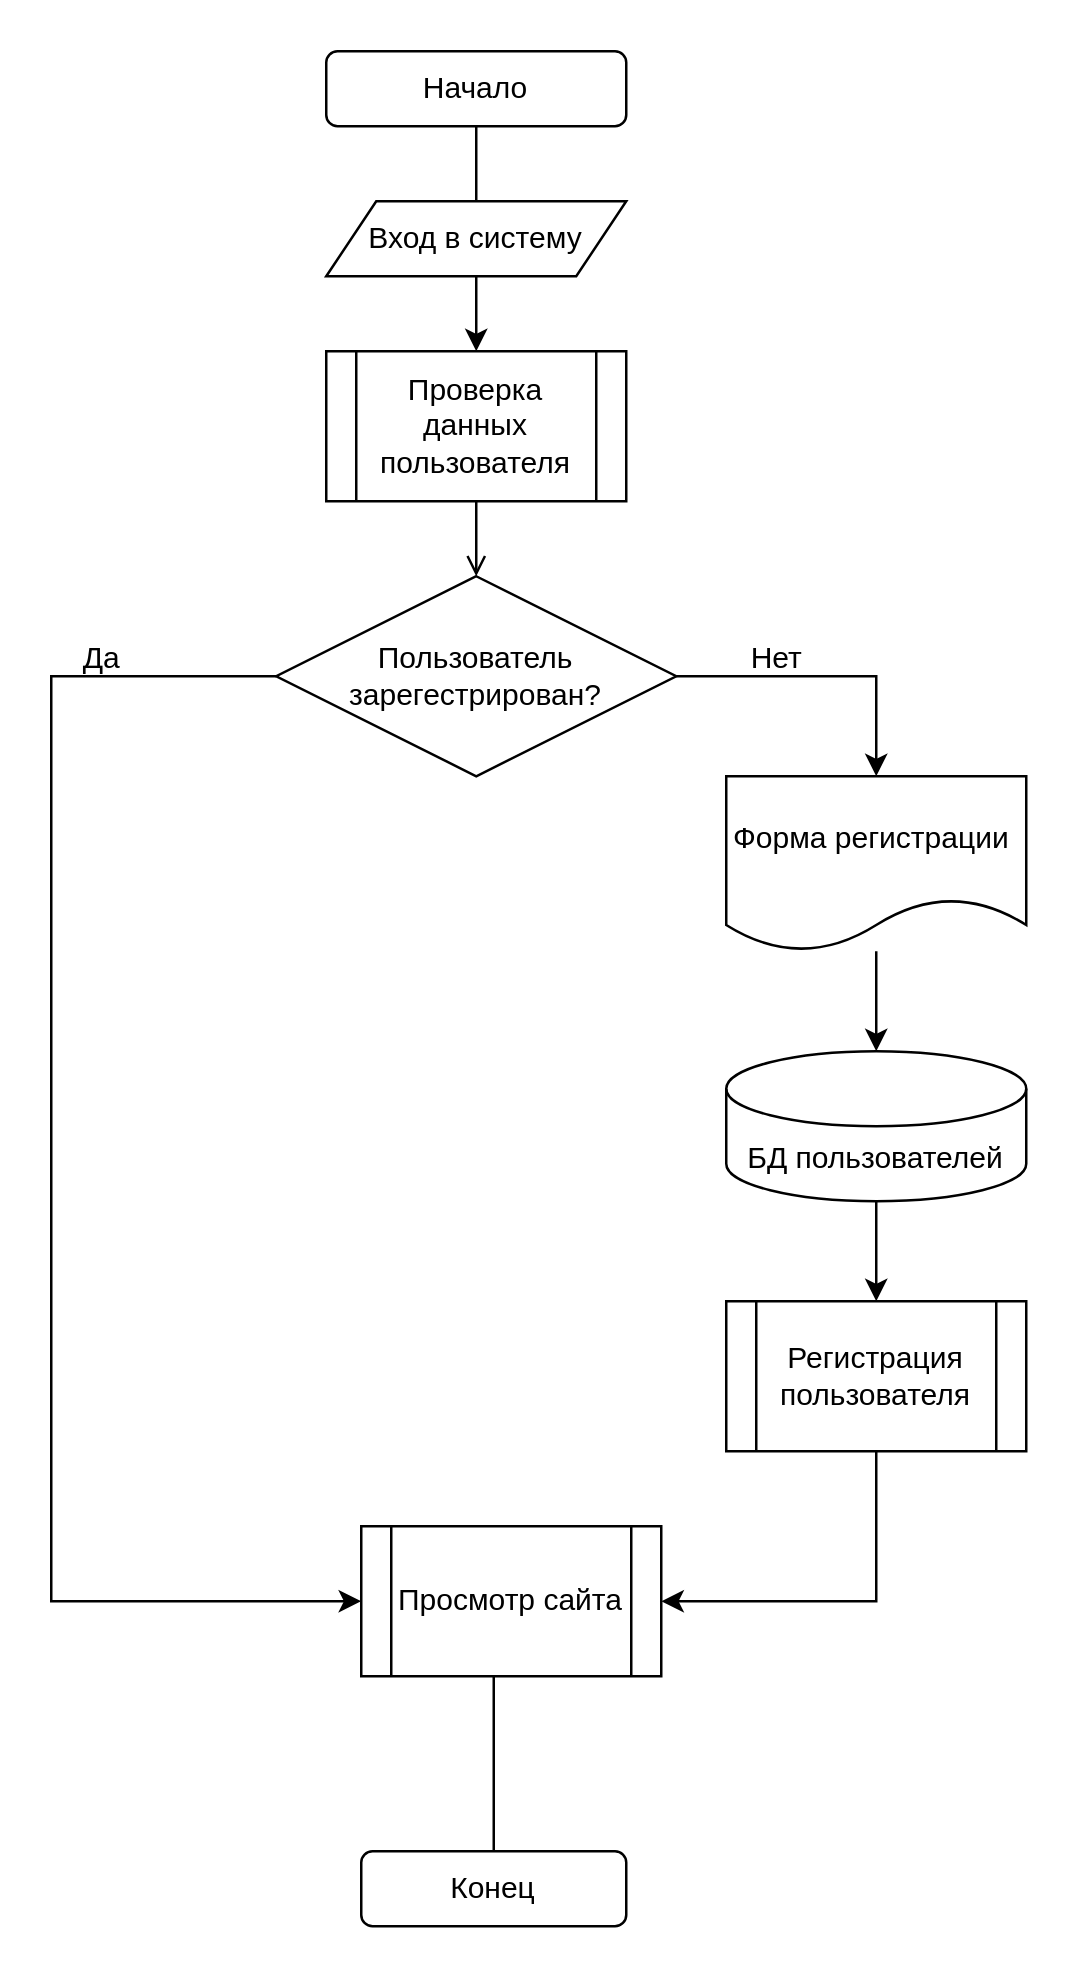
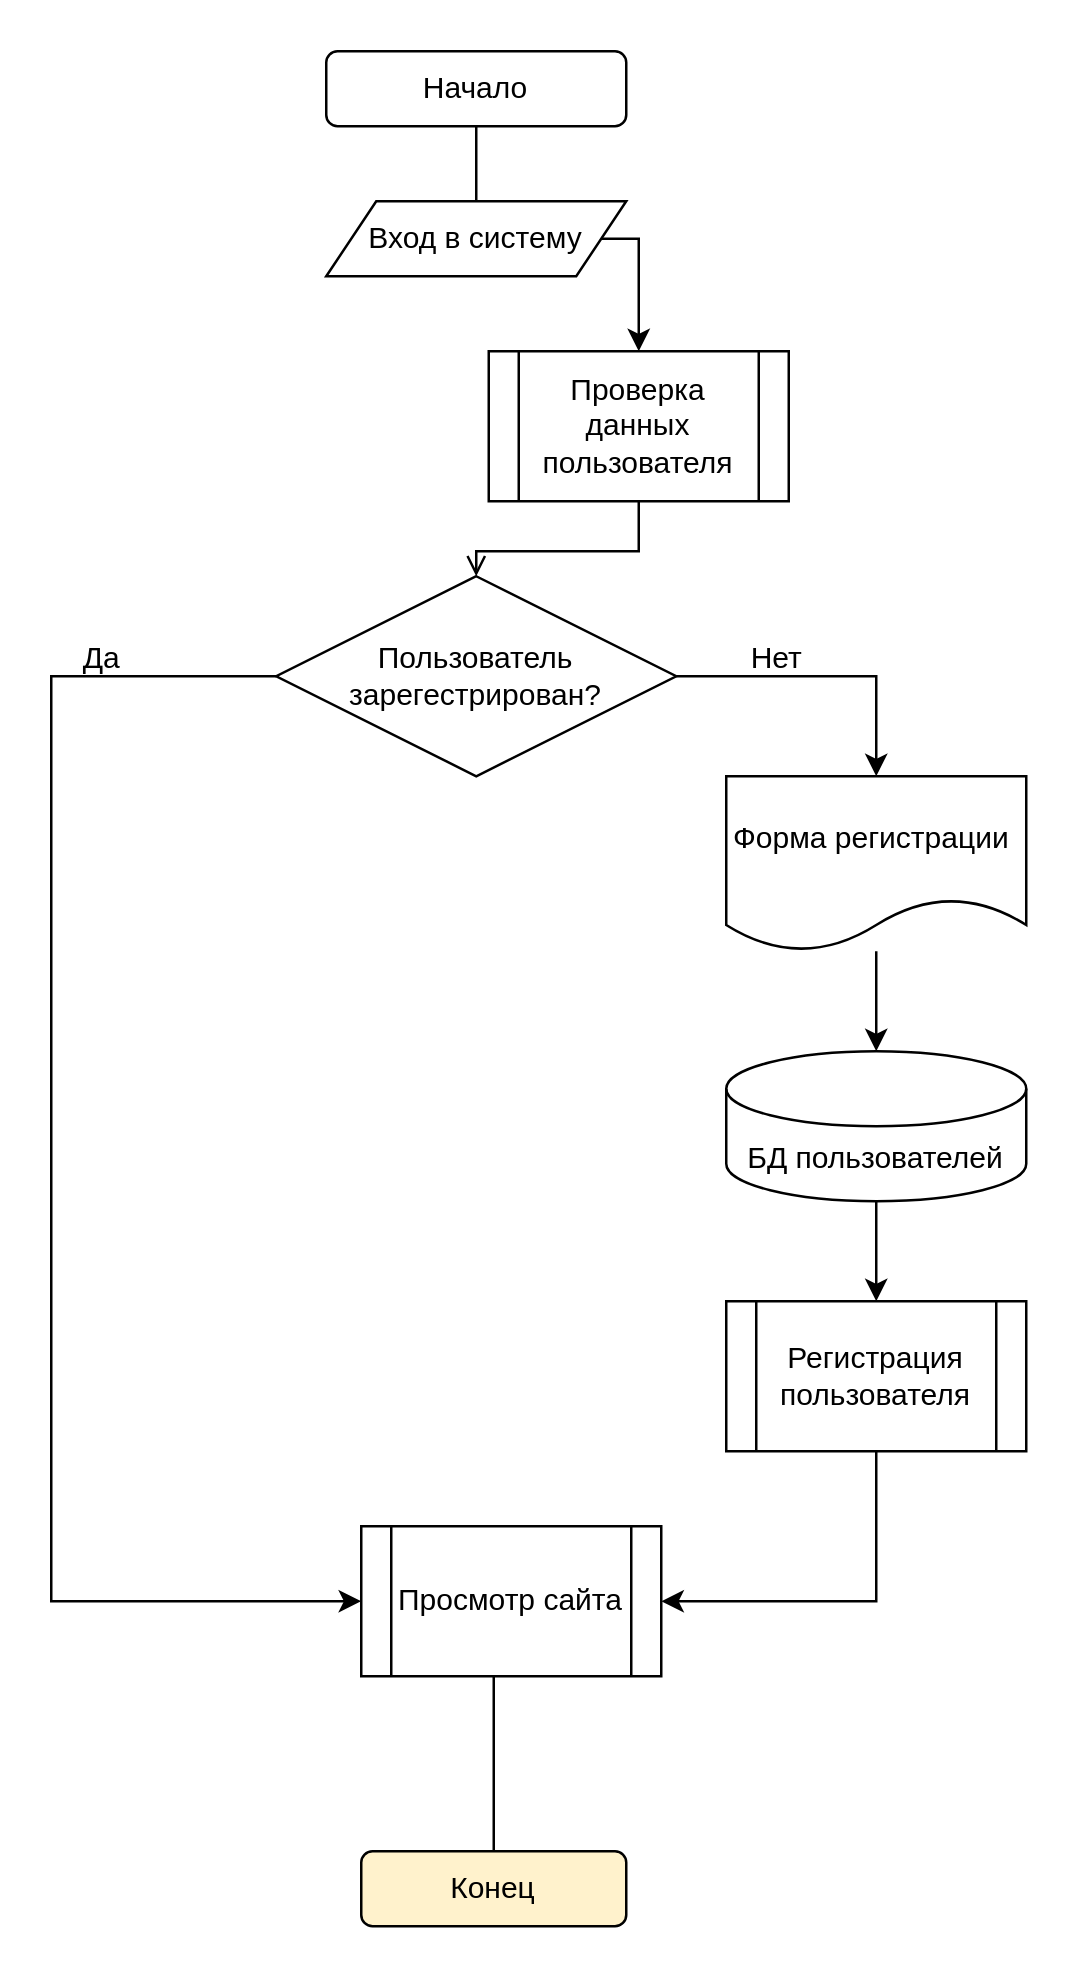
(476, 426) -> (639, 426)
(494, 1889) -> (494, 1889)
